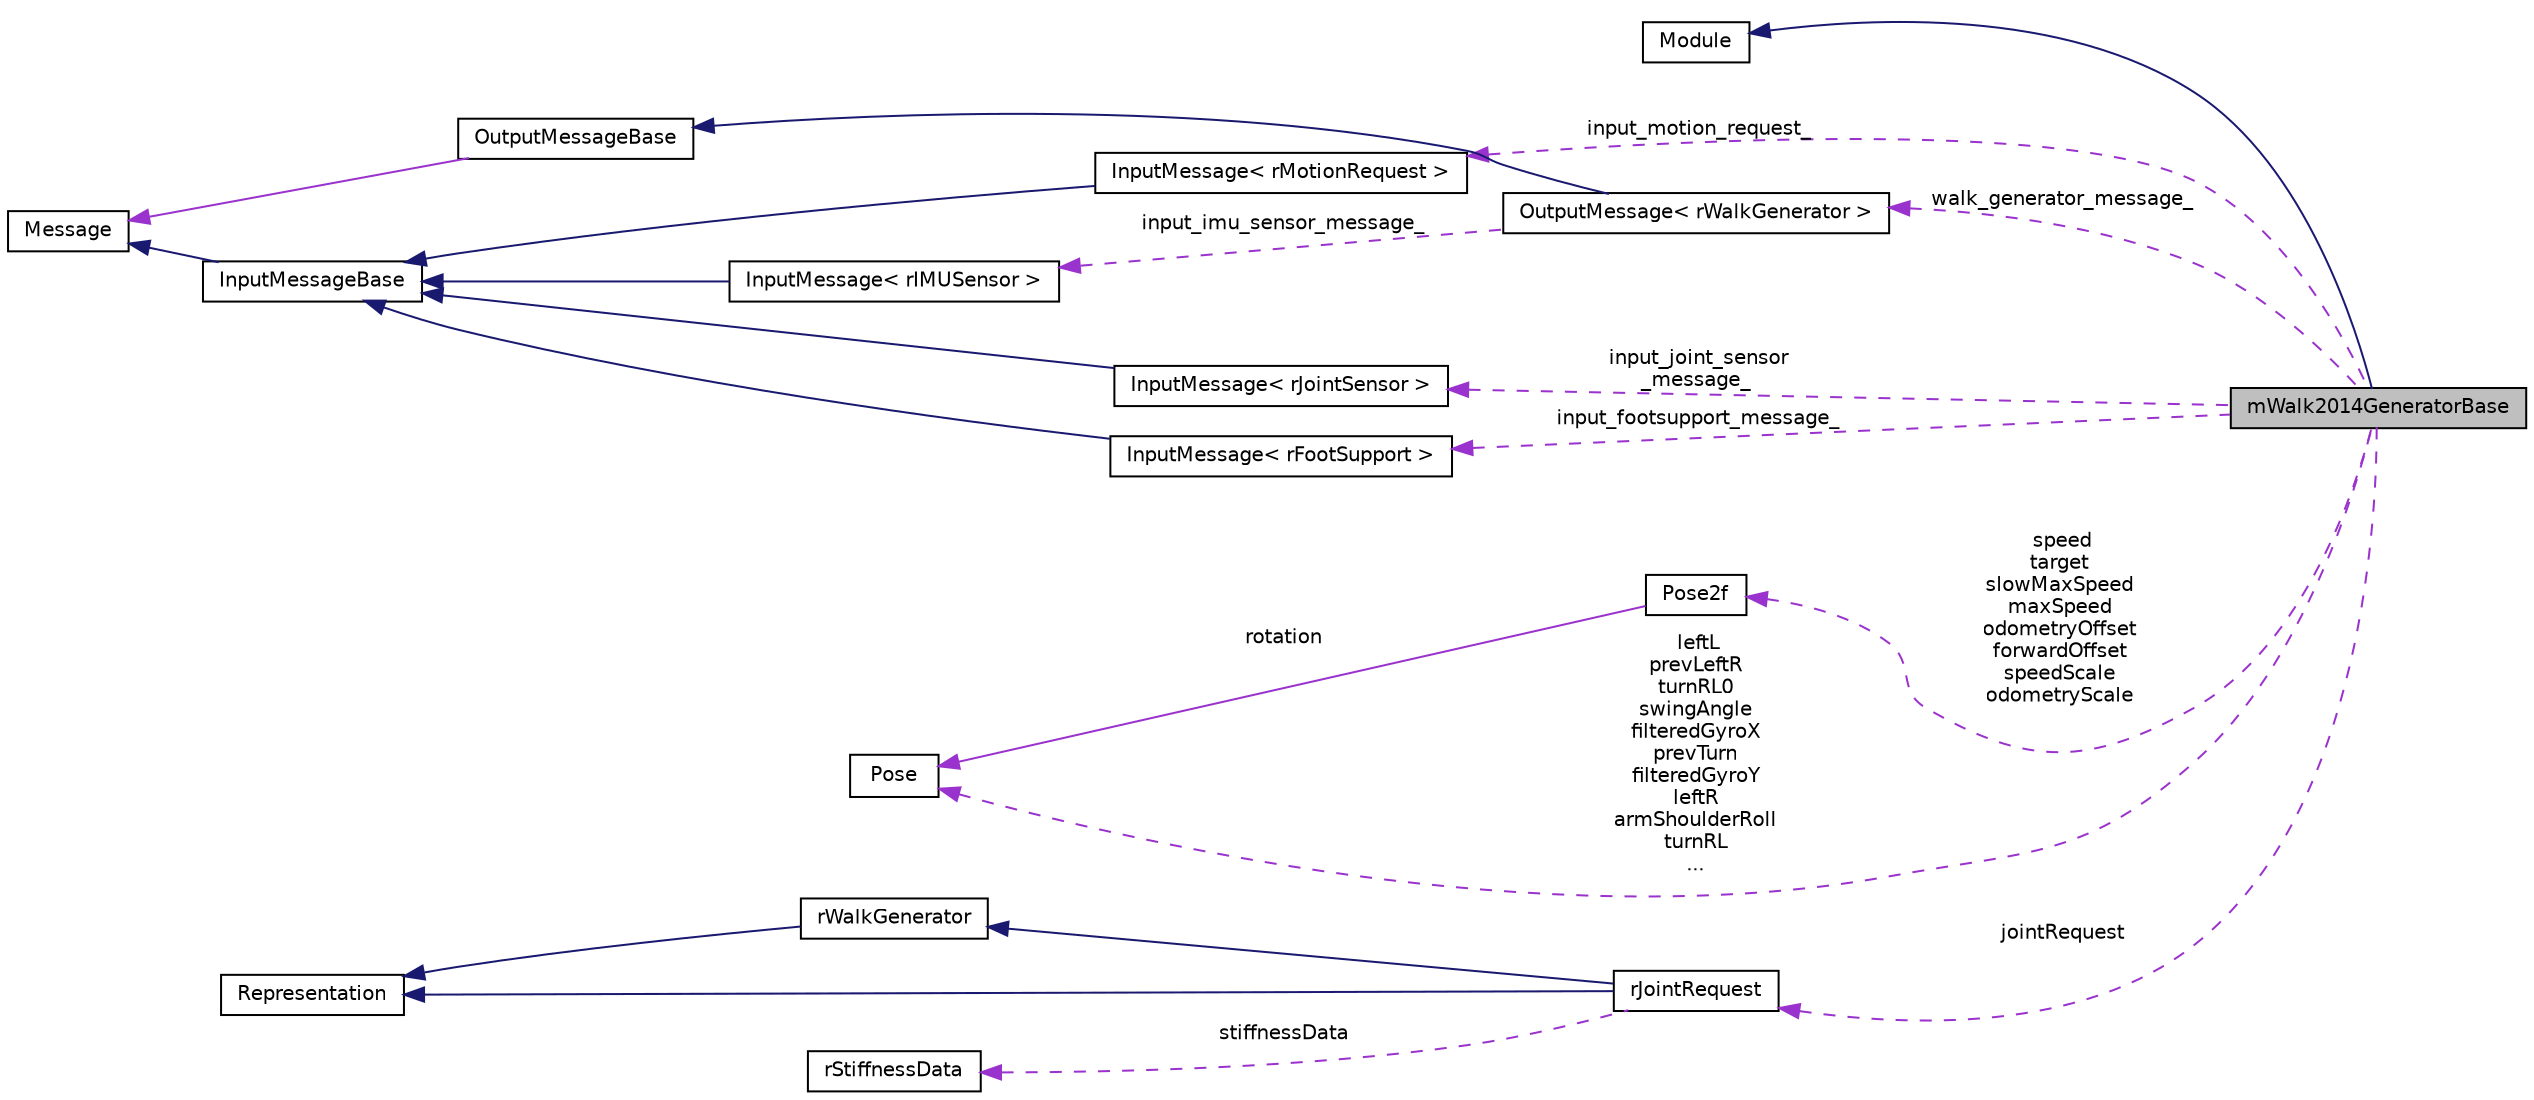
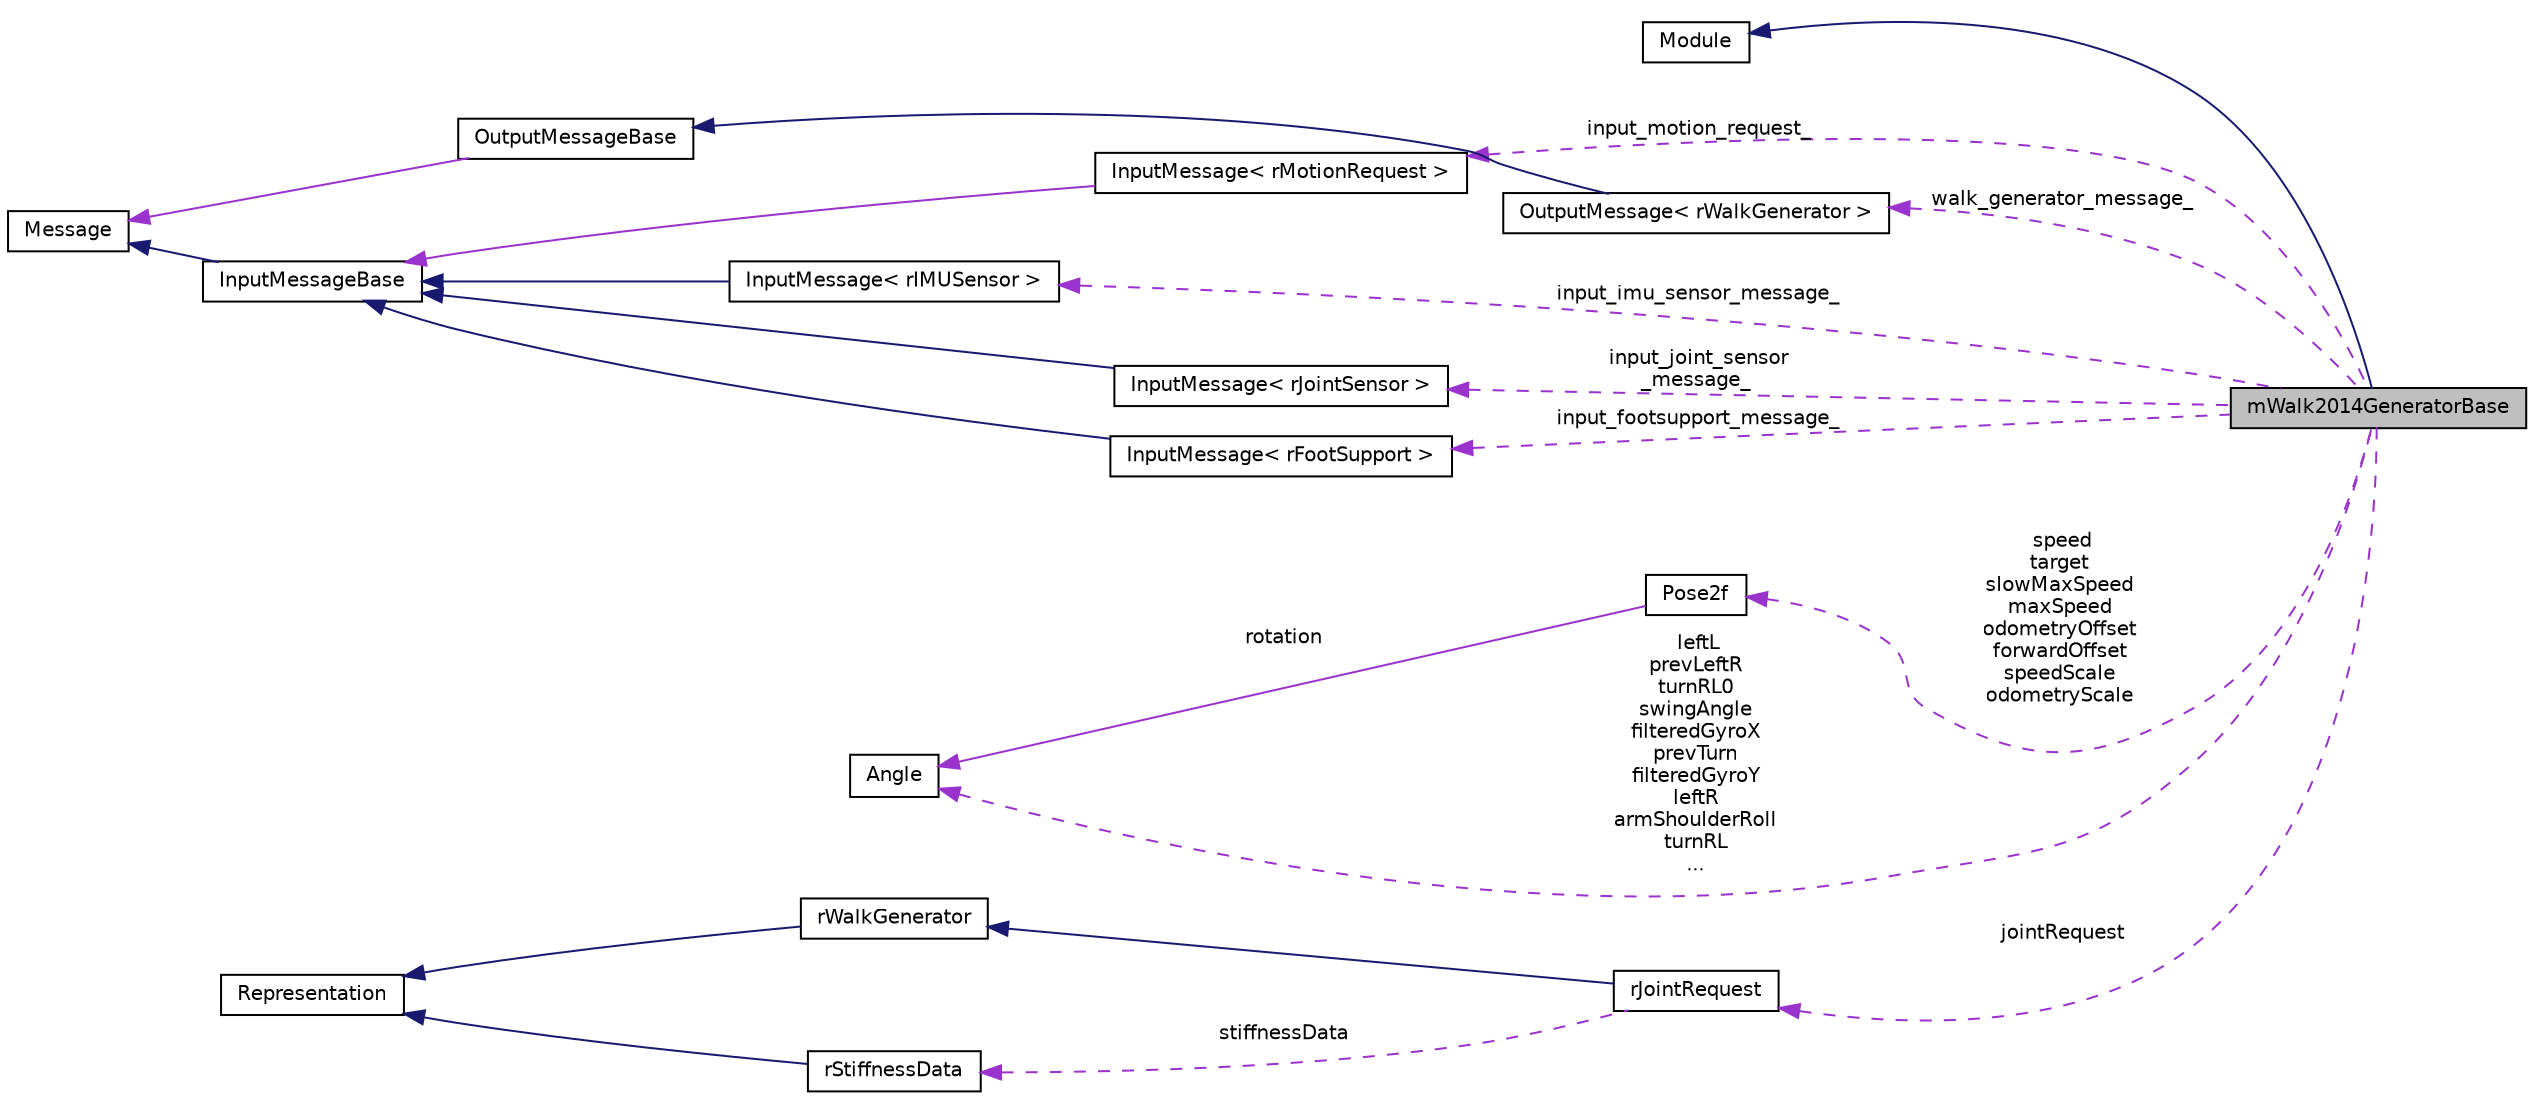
(760, 216) -> (760, 216)
(1292, 248) -> (1682, 318)
(894, 776) -> (894, 776)
(1019, 993) -> (615, 1044)
